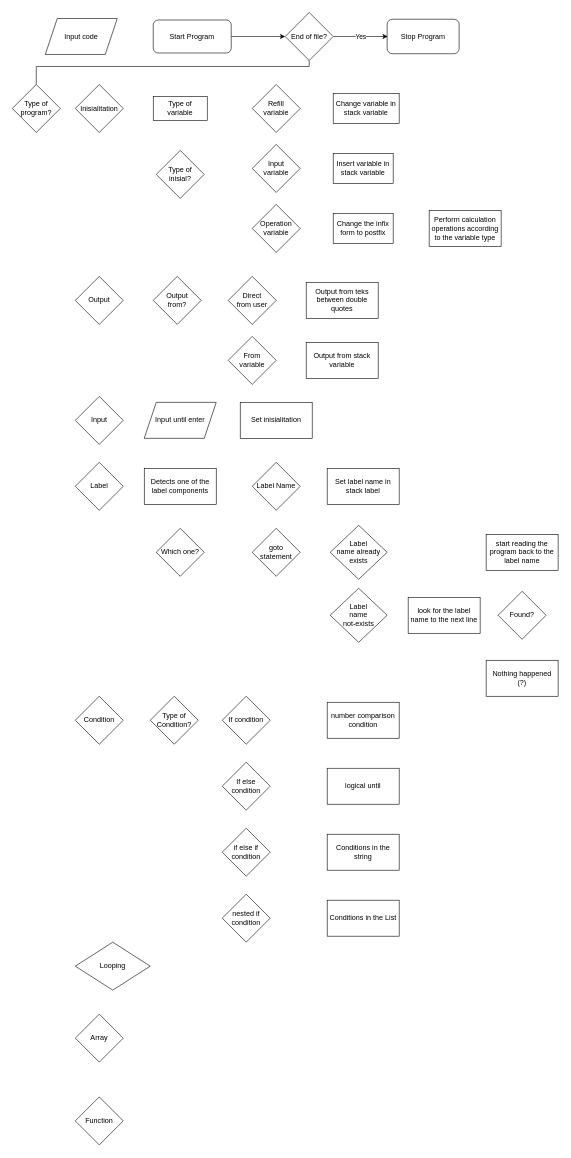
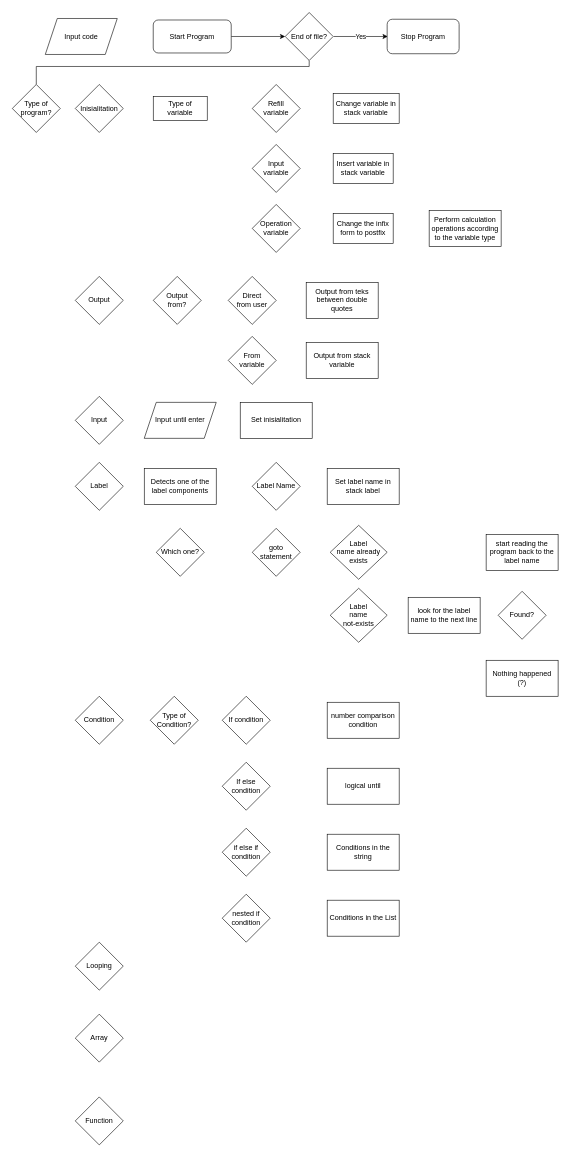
(180, 174) -> none
(113, 966) -> (99, 966)
